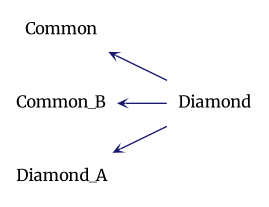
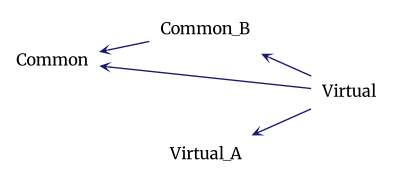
none -> (128, 46)
(216, 103) -> (349, 92)
(62, 177) -> (206, 155)
